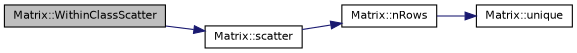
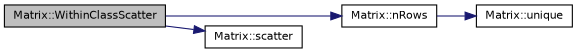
(316, 27) -> (248, 16)
